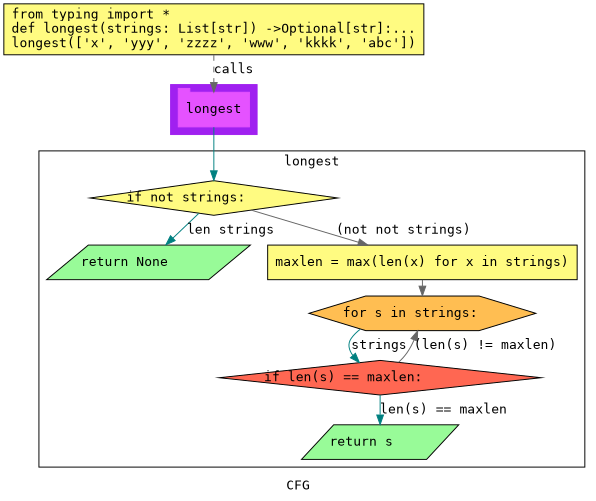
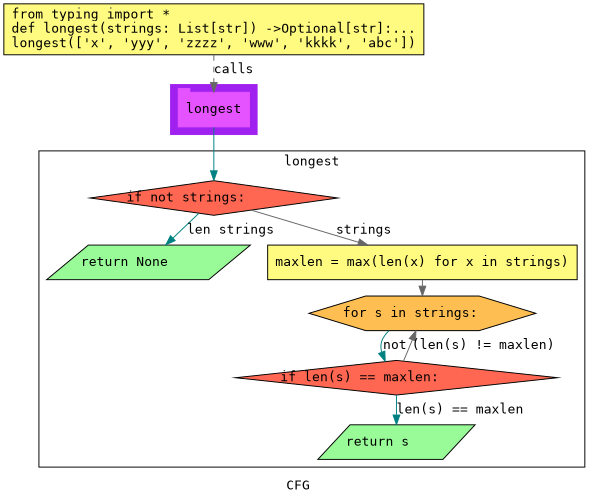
(214, 198) -> (214, 198)
(404, 230) -> (364, 230)
(379, 346) -> (395, 346)
